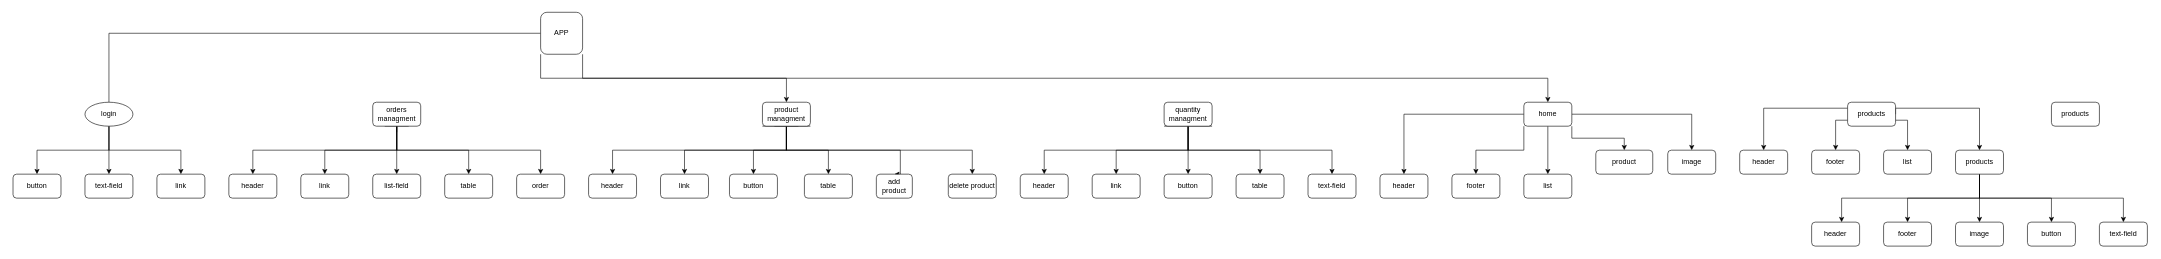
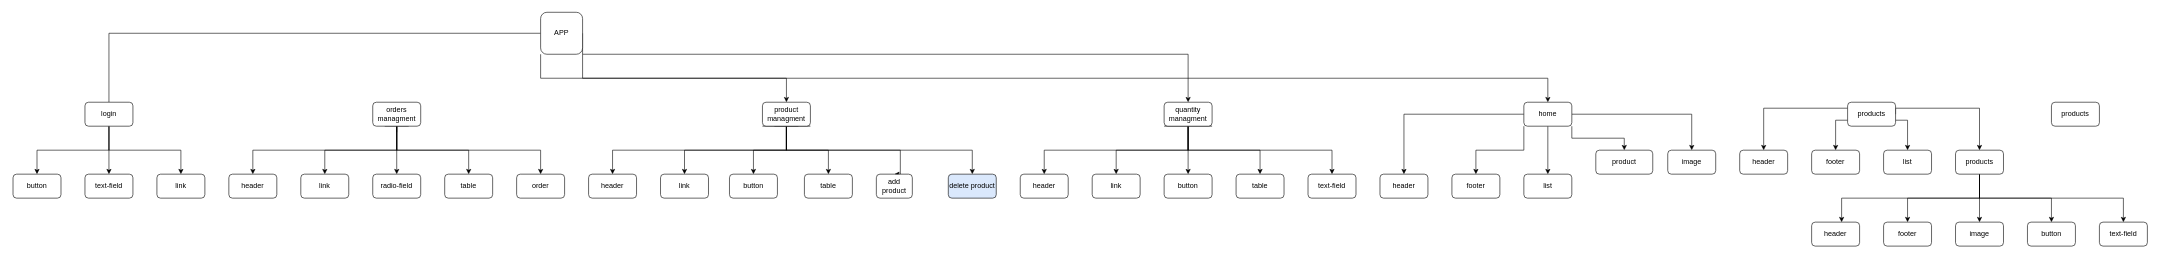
none -> (582, 52)
(108, 114) -> (108, 114)
(396, 186) -> (396, 186)
(972, 186) -> (972, 186)
